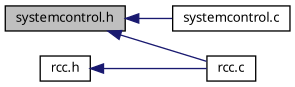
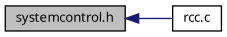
(231, 18) -> none
(65, 69) -> none
